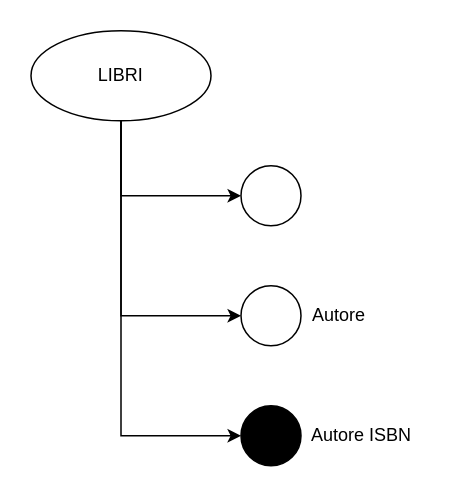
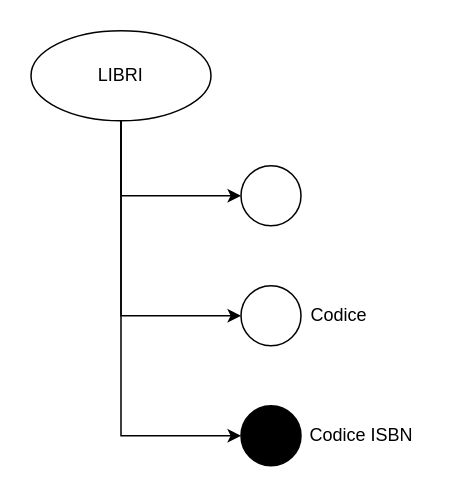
(339, 316) -> (339, 316)
(362, 436) -> (362, 436)
